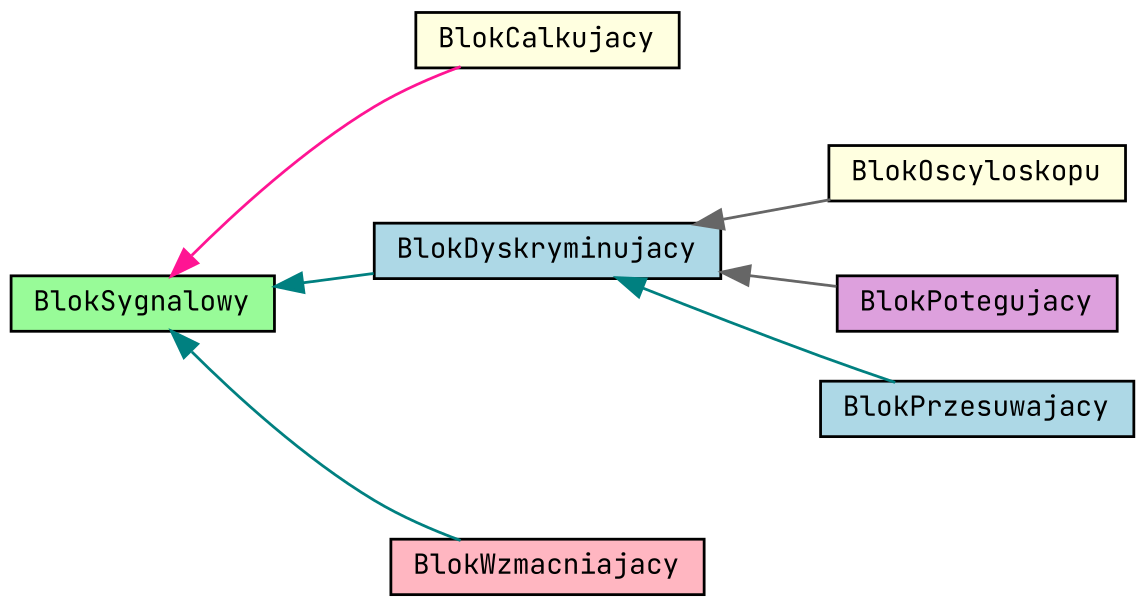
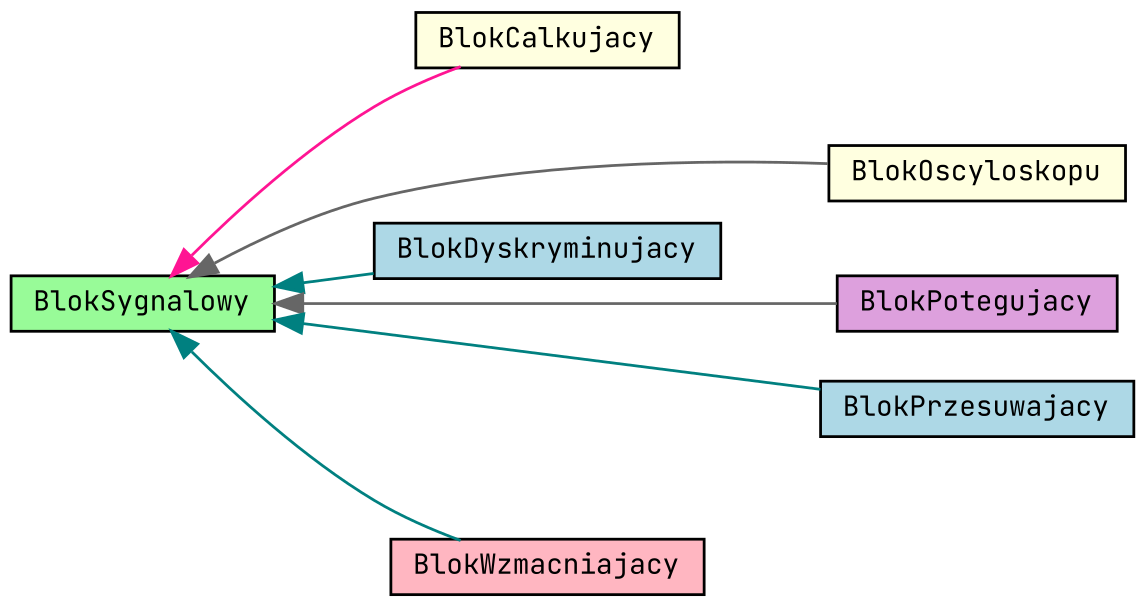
(777, 209) -> (514, 174)
(793, 281) -> (570, 304)
(768, 337) -> (562, 356)
